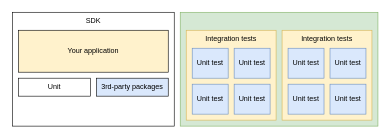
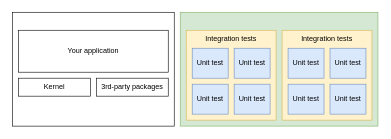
(93, 21) -> none
(93, 51) -> (93, 51)
(54, 87) -> (54, 87)
(132, 87) -> (132, 87)
